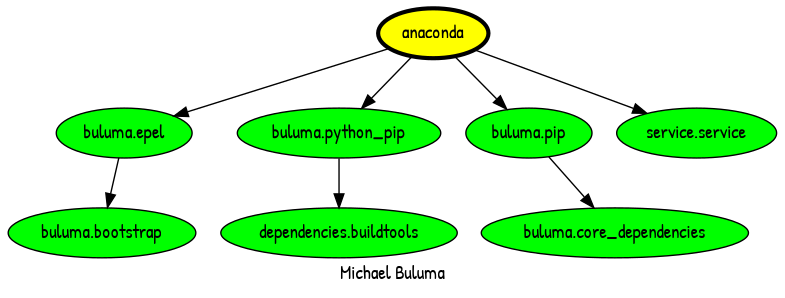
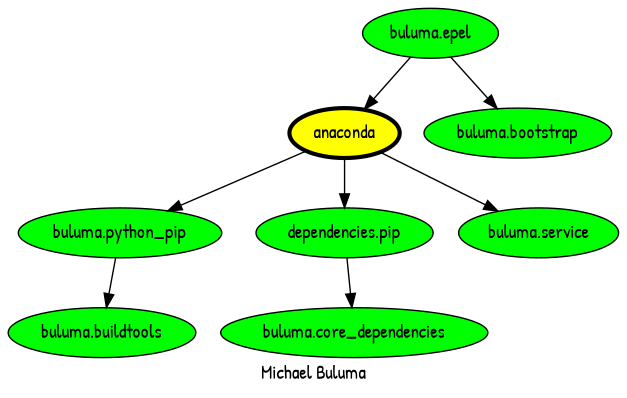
(288, 80) -> (392, 78)
(529, 133) -> (345, 233)
(697, 133) -> (539, 233)
(339, 233) -> (102, 333)
